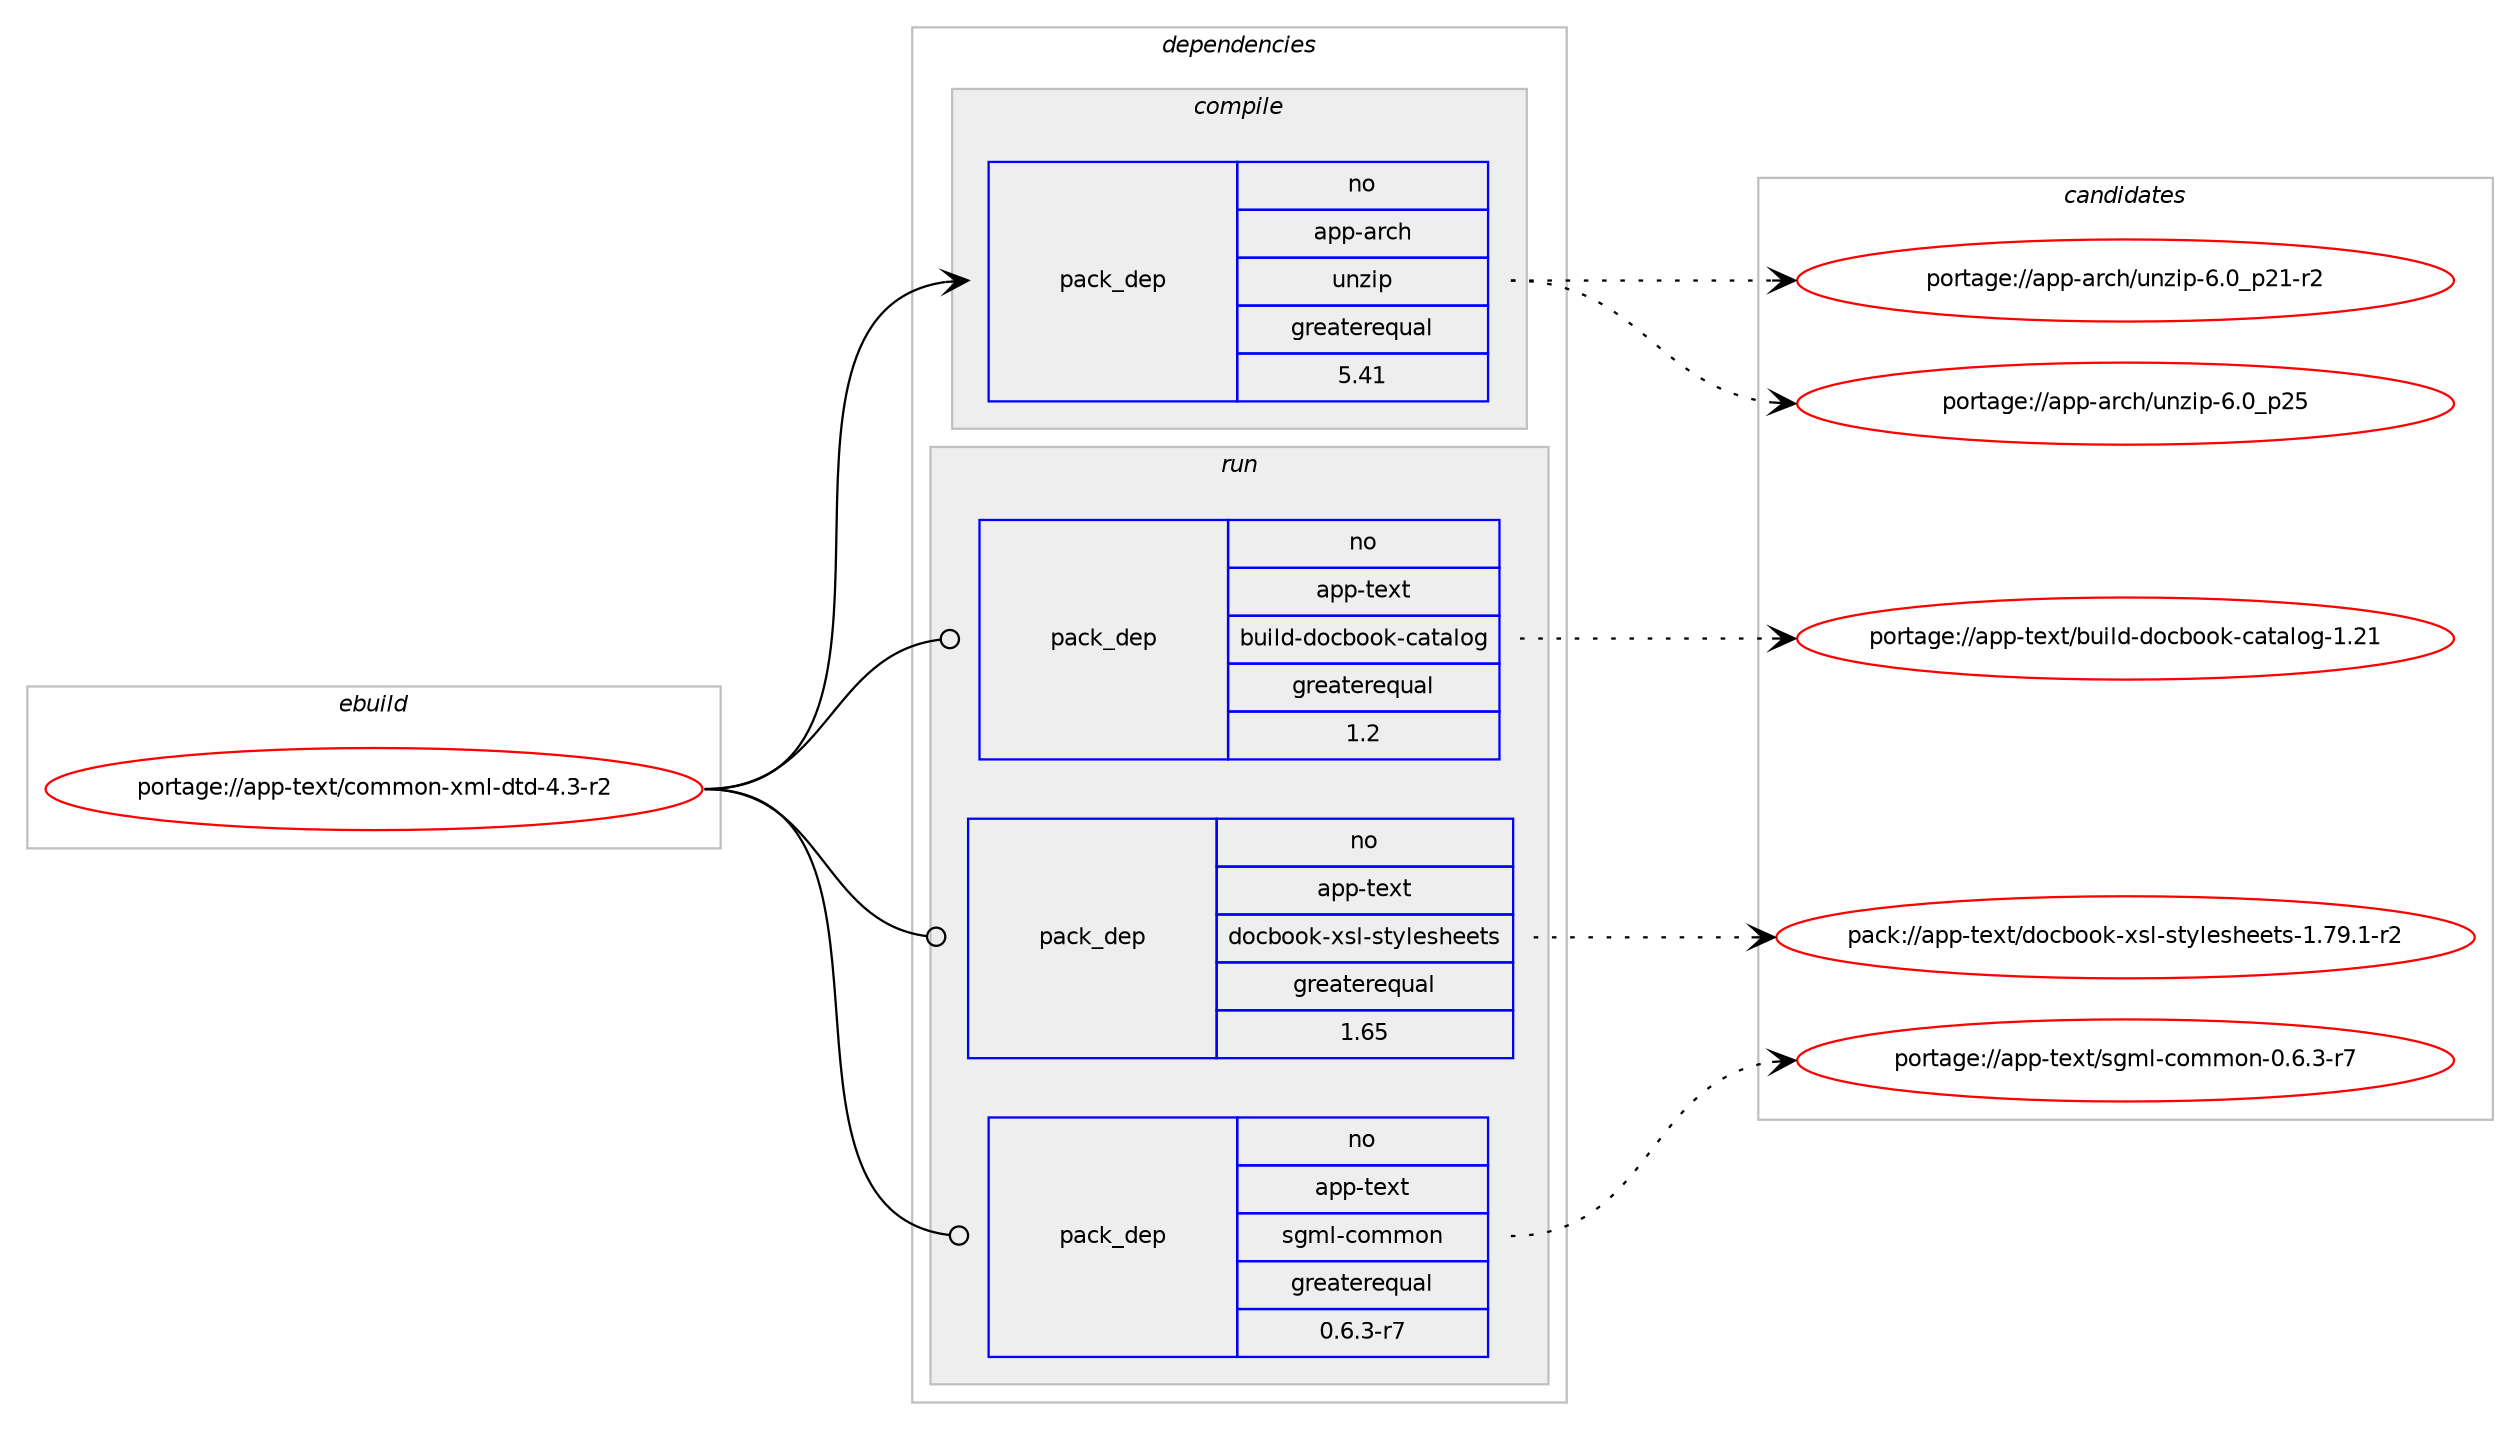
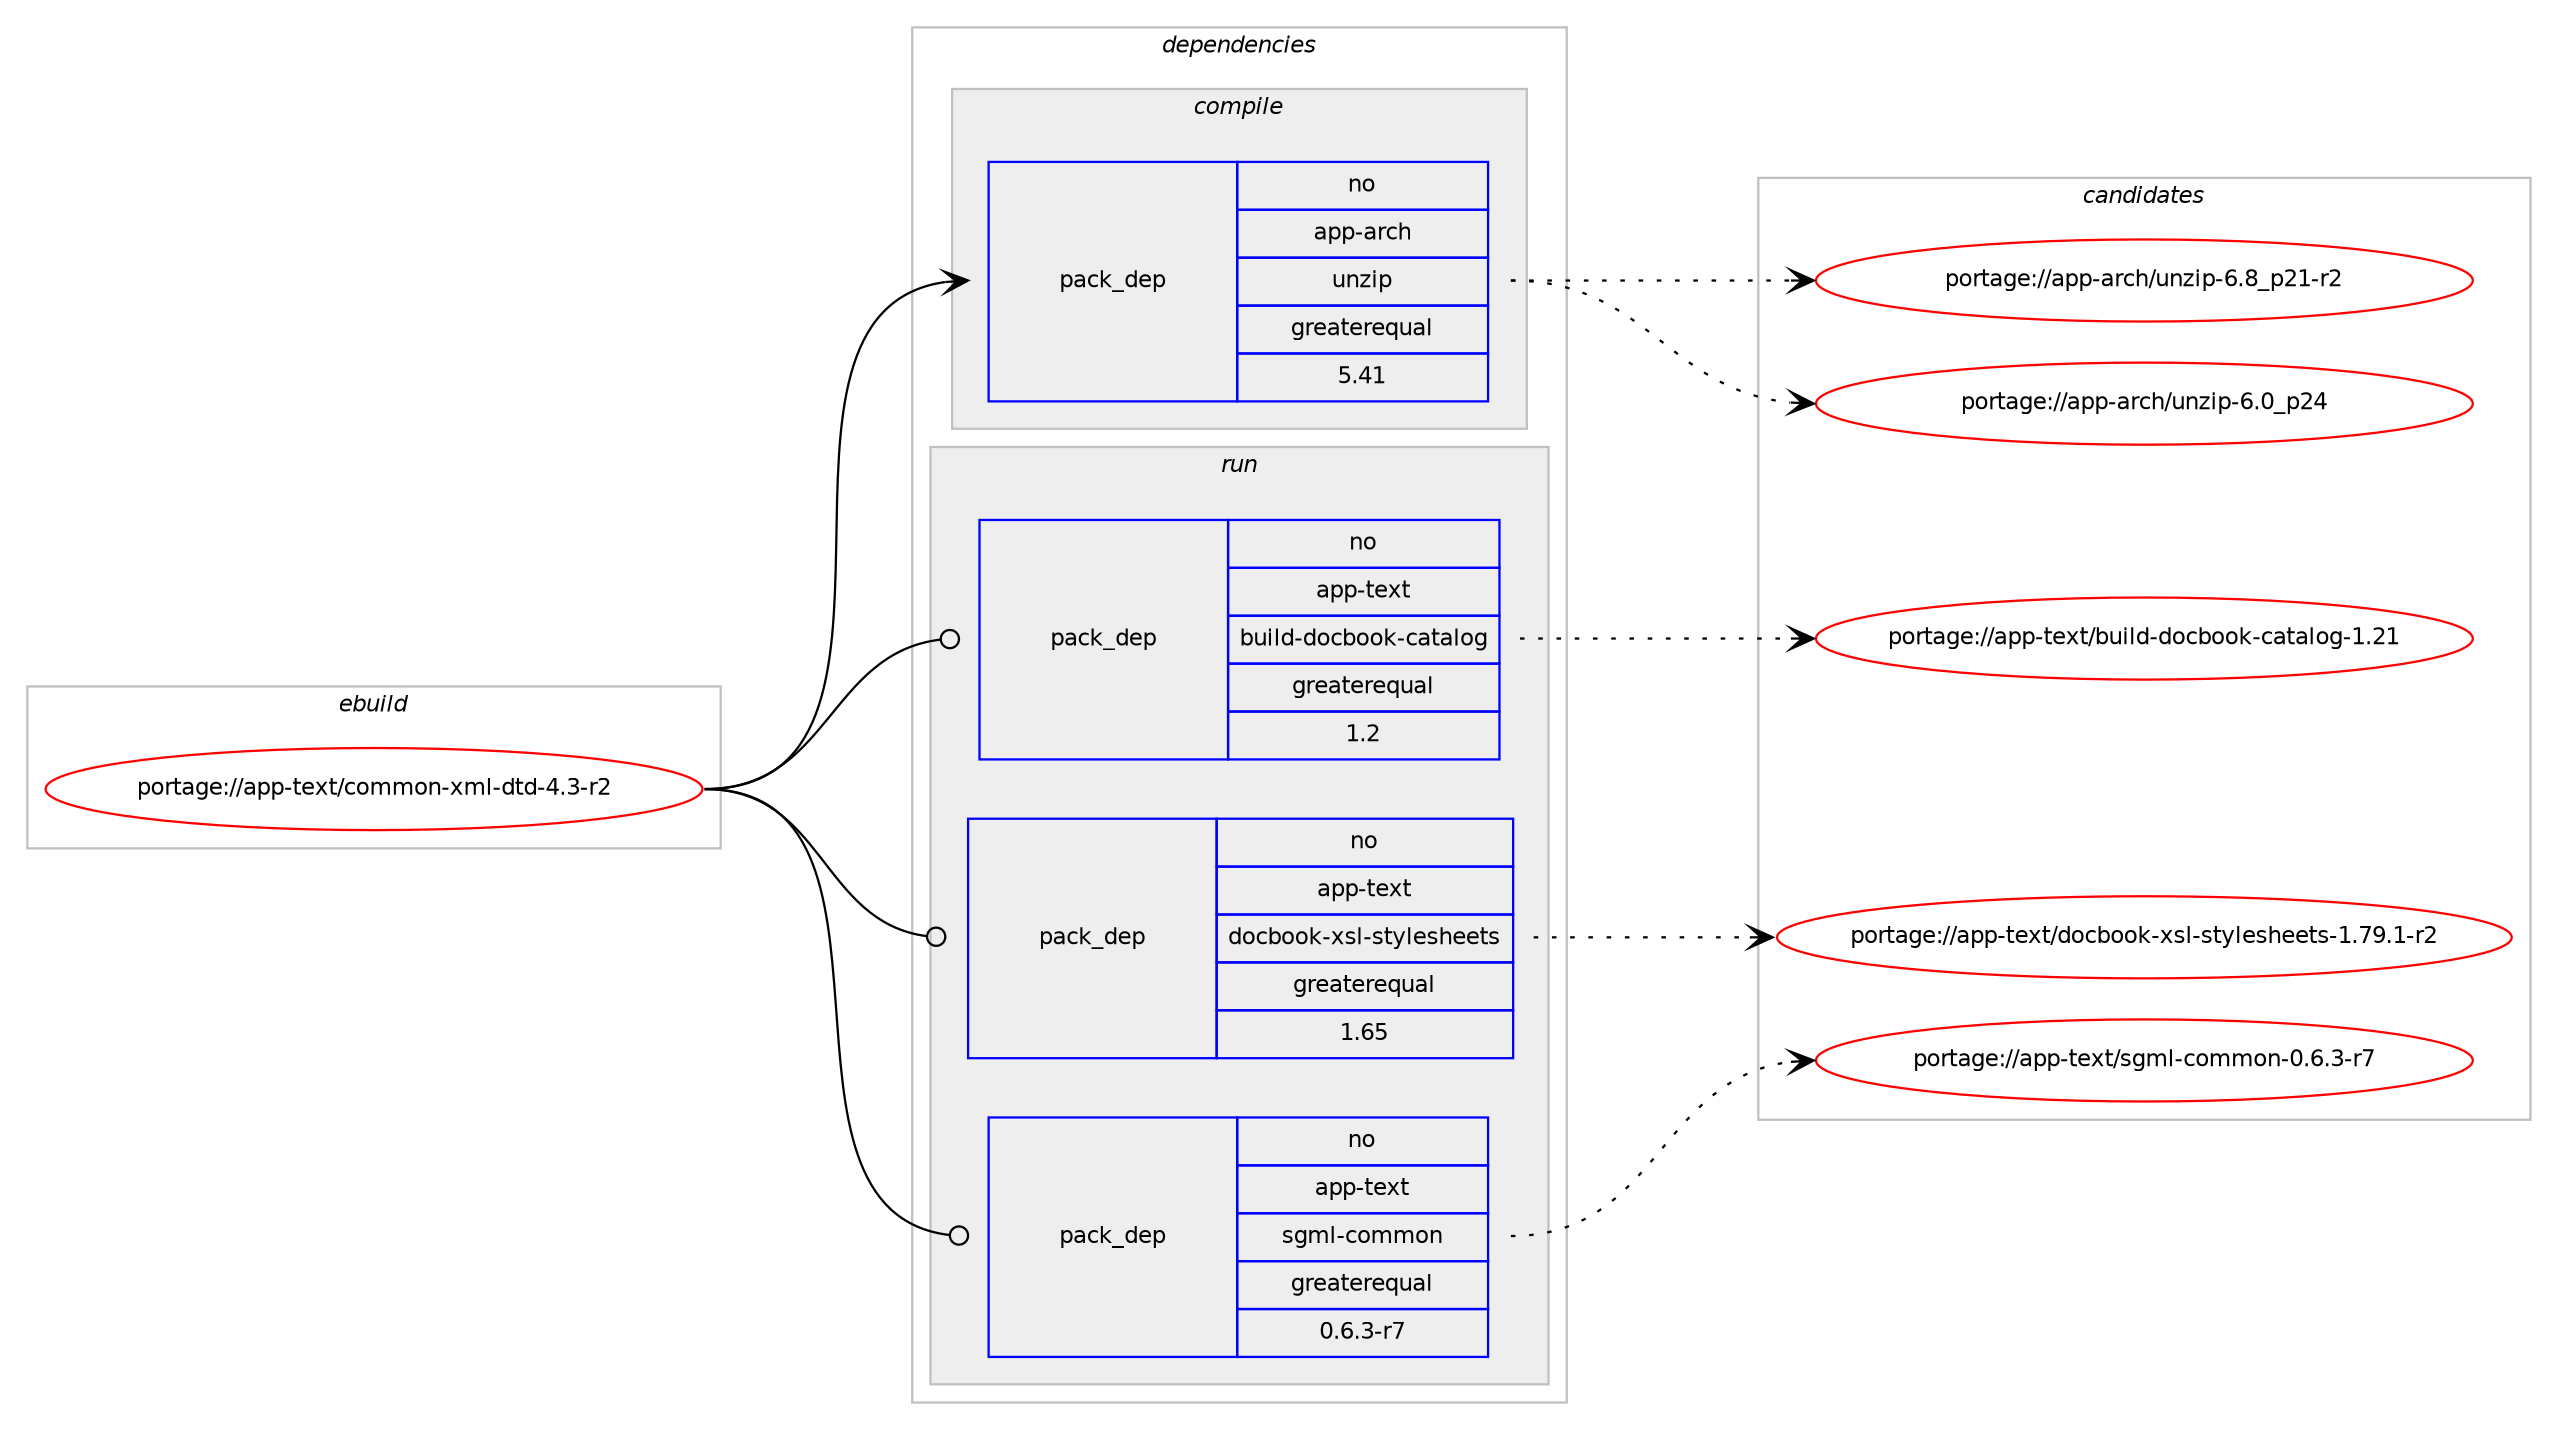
(2126, 281) -> (2144, 281)
(2126, 404) -> (2144, 404)
(2126, 937) -> (2144, 937)
